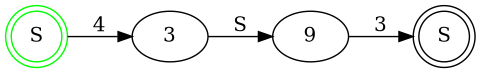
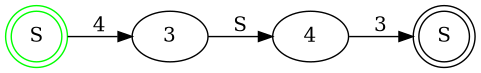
(311, 37) -> (311, 37)
